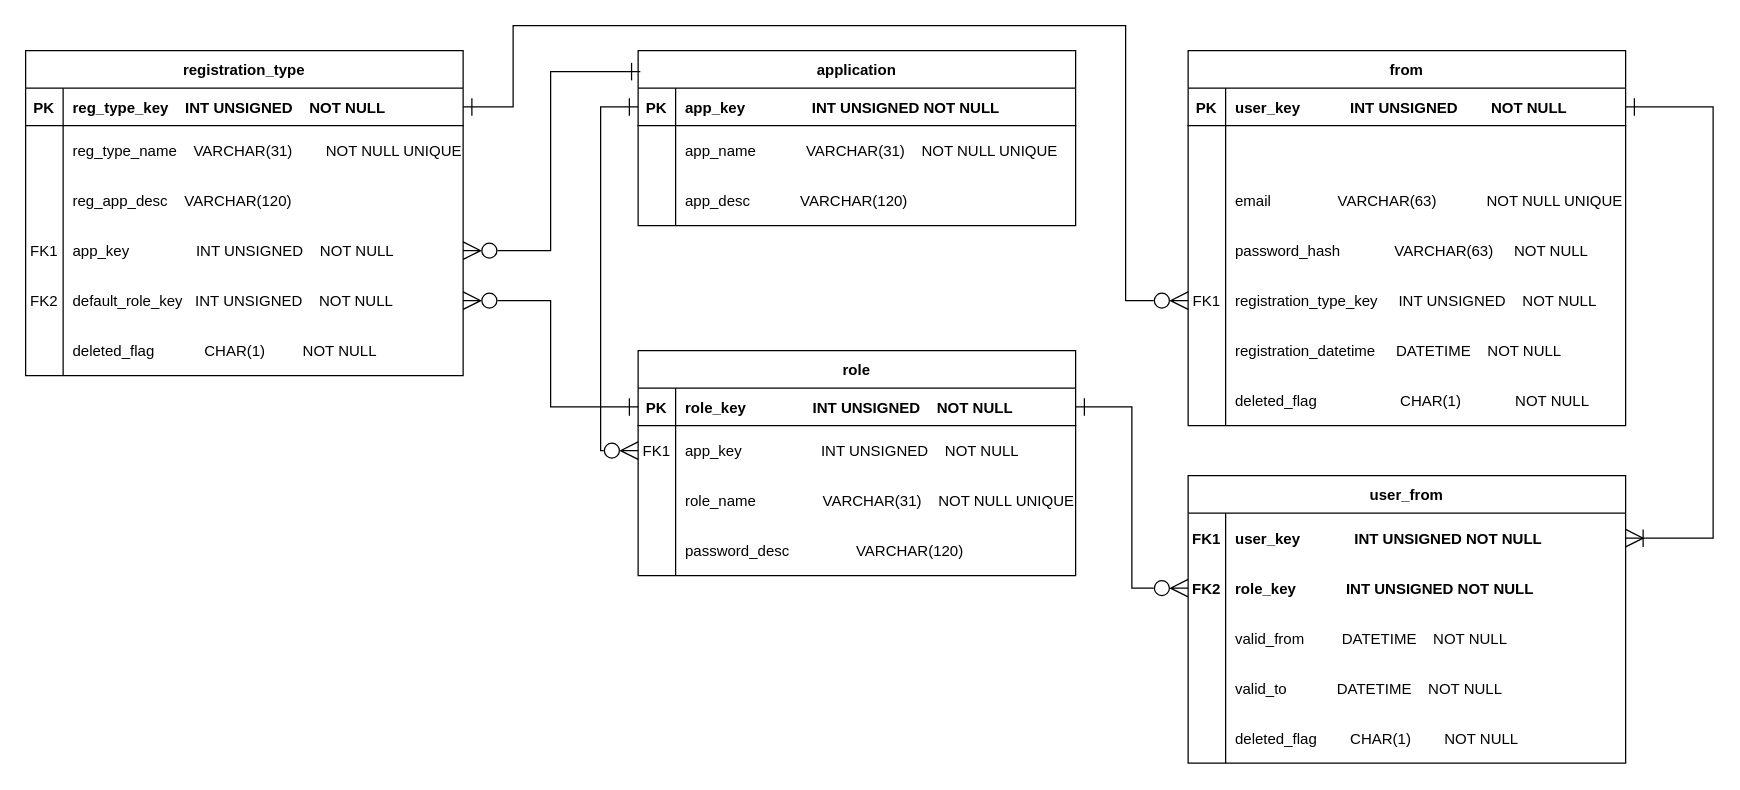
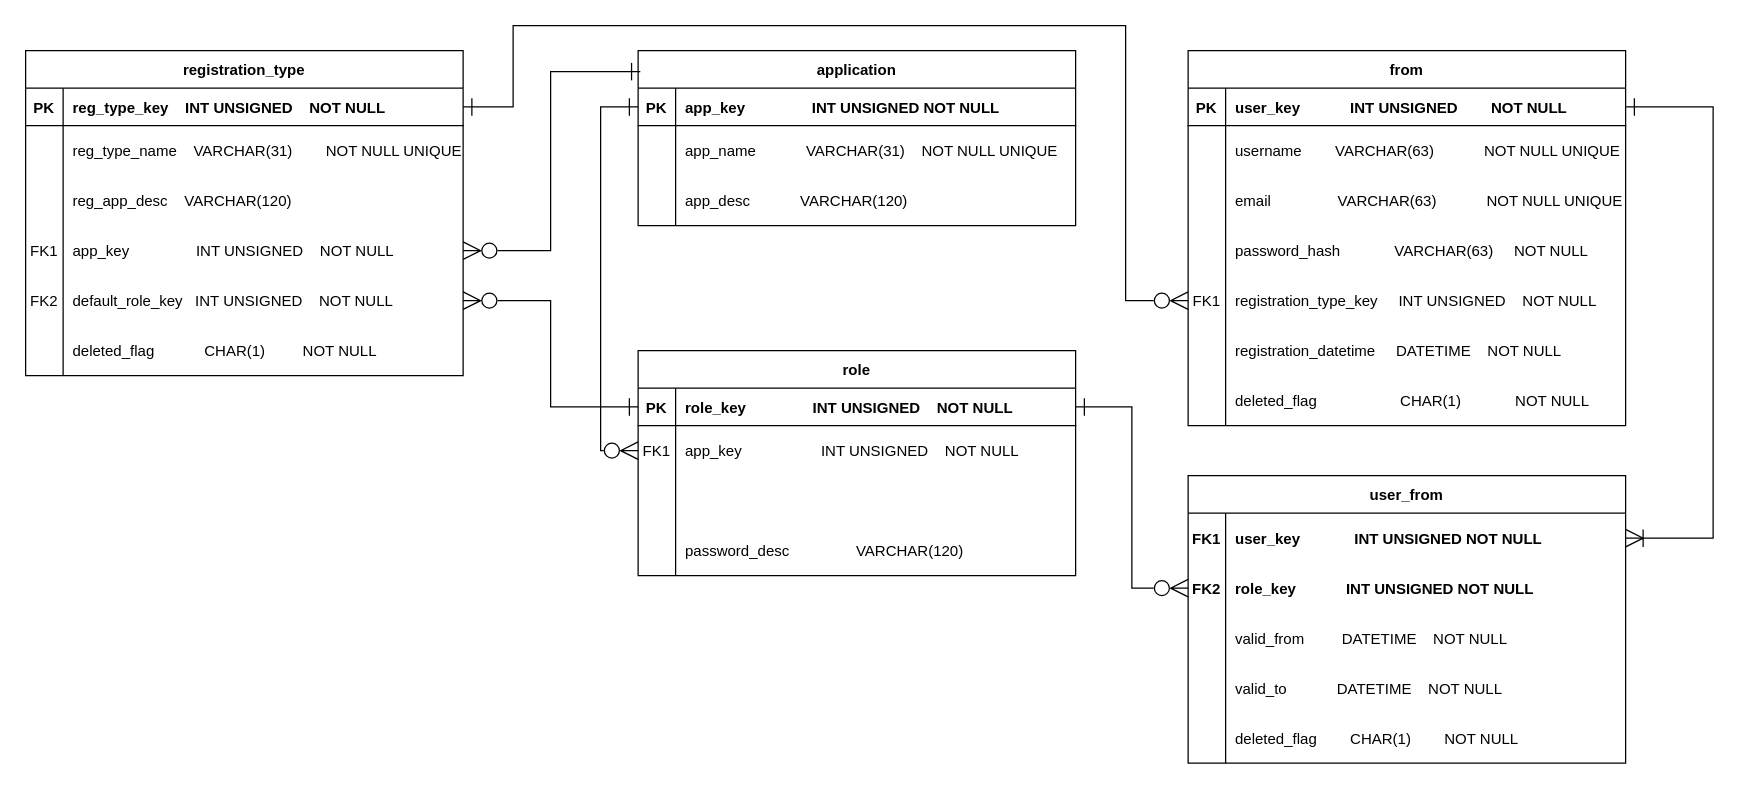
none -> (1426, 151)
(876, 501) -> none
